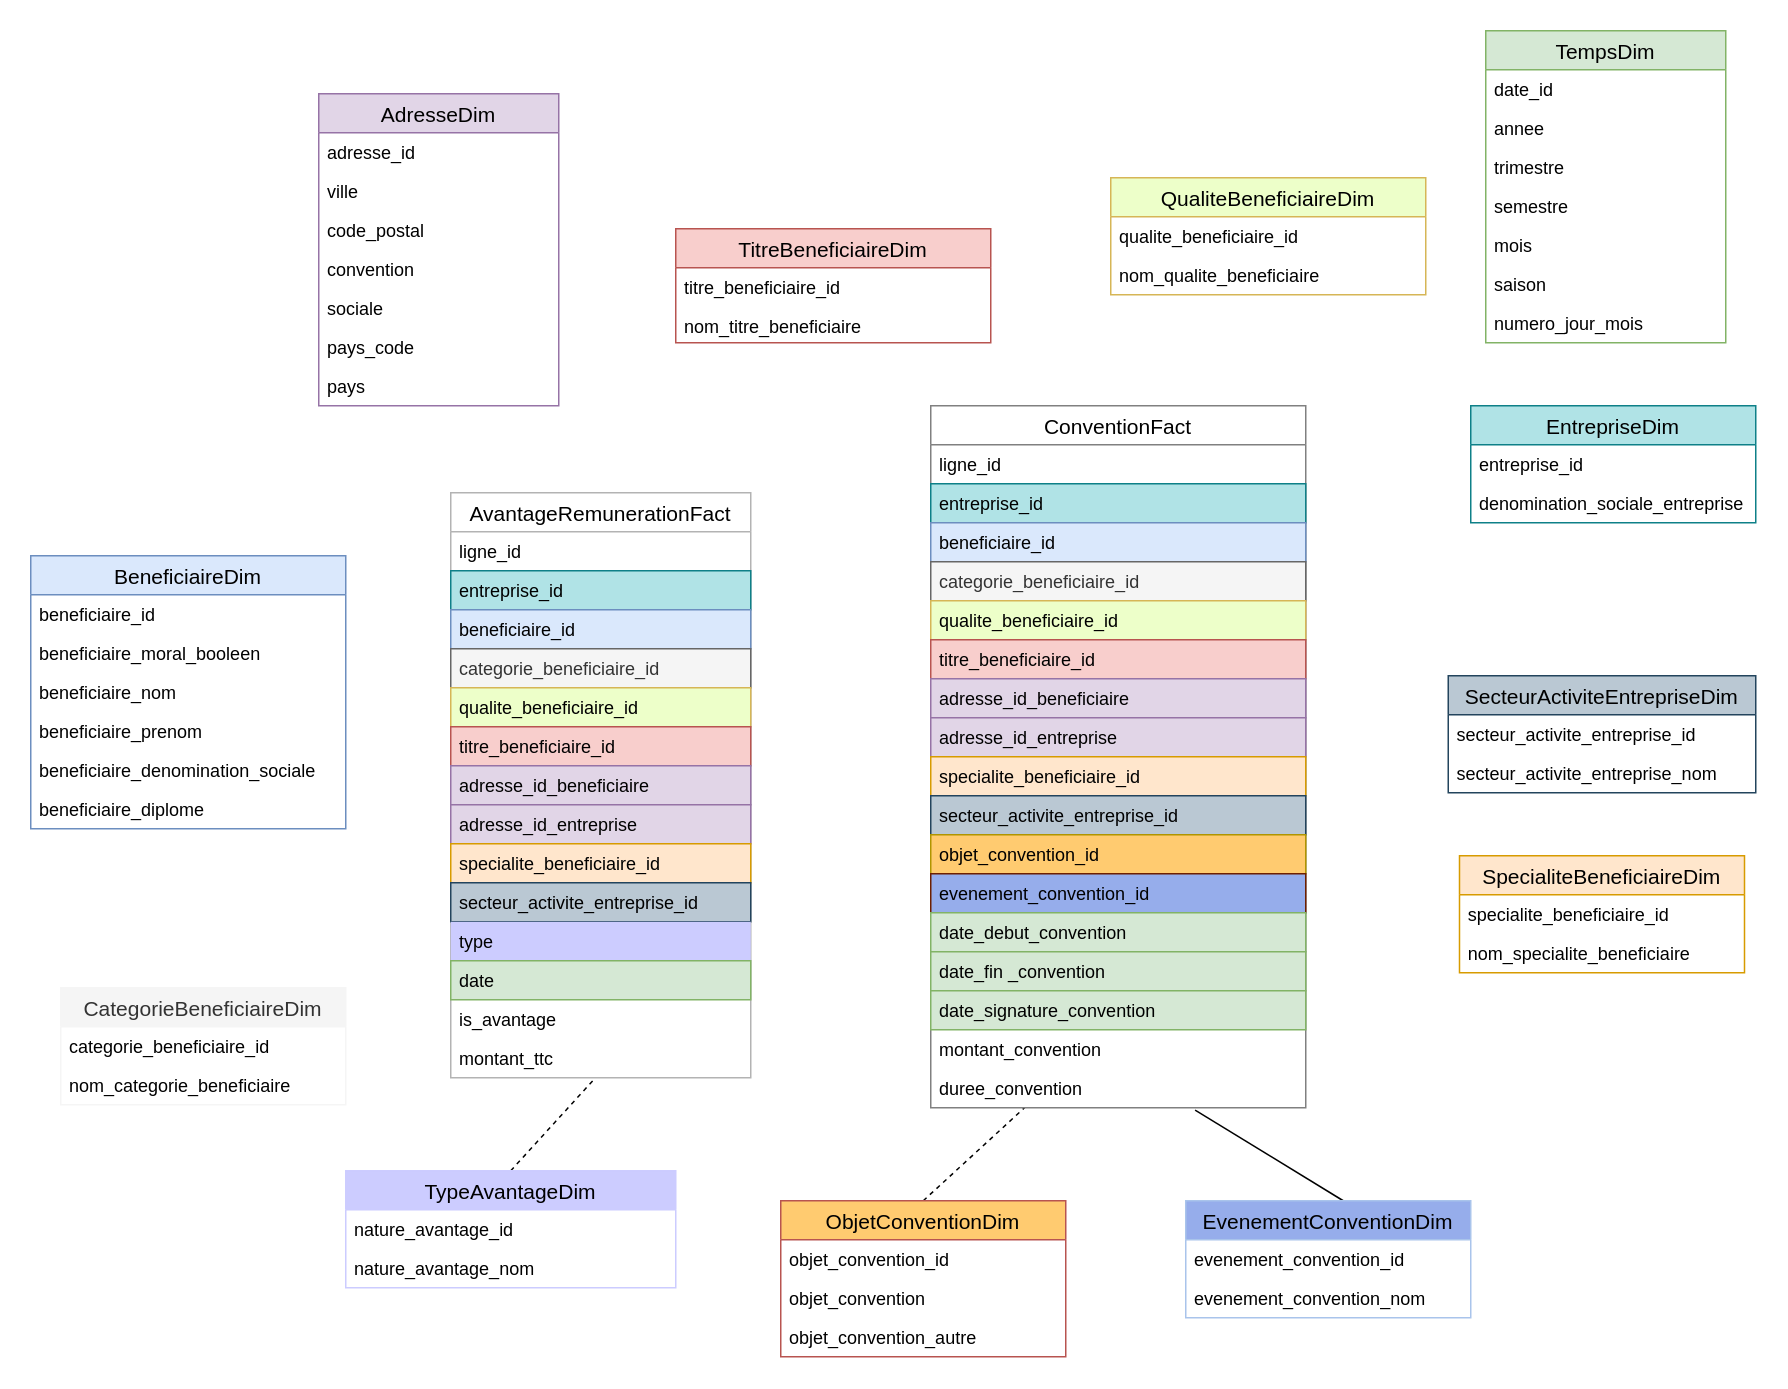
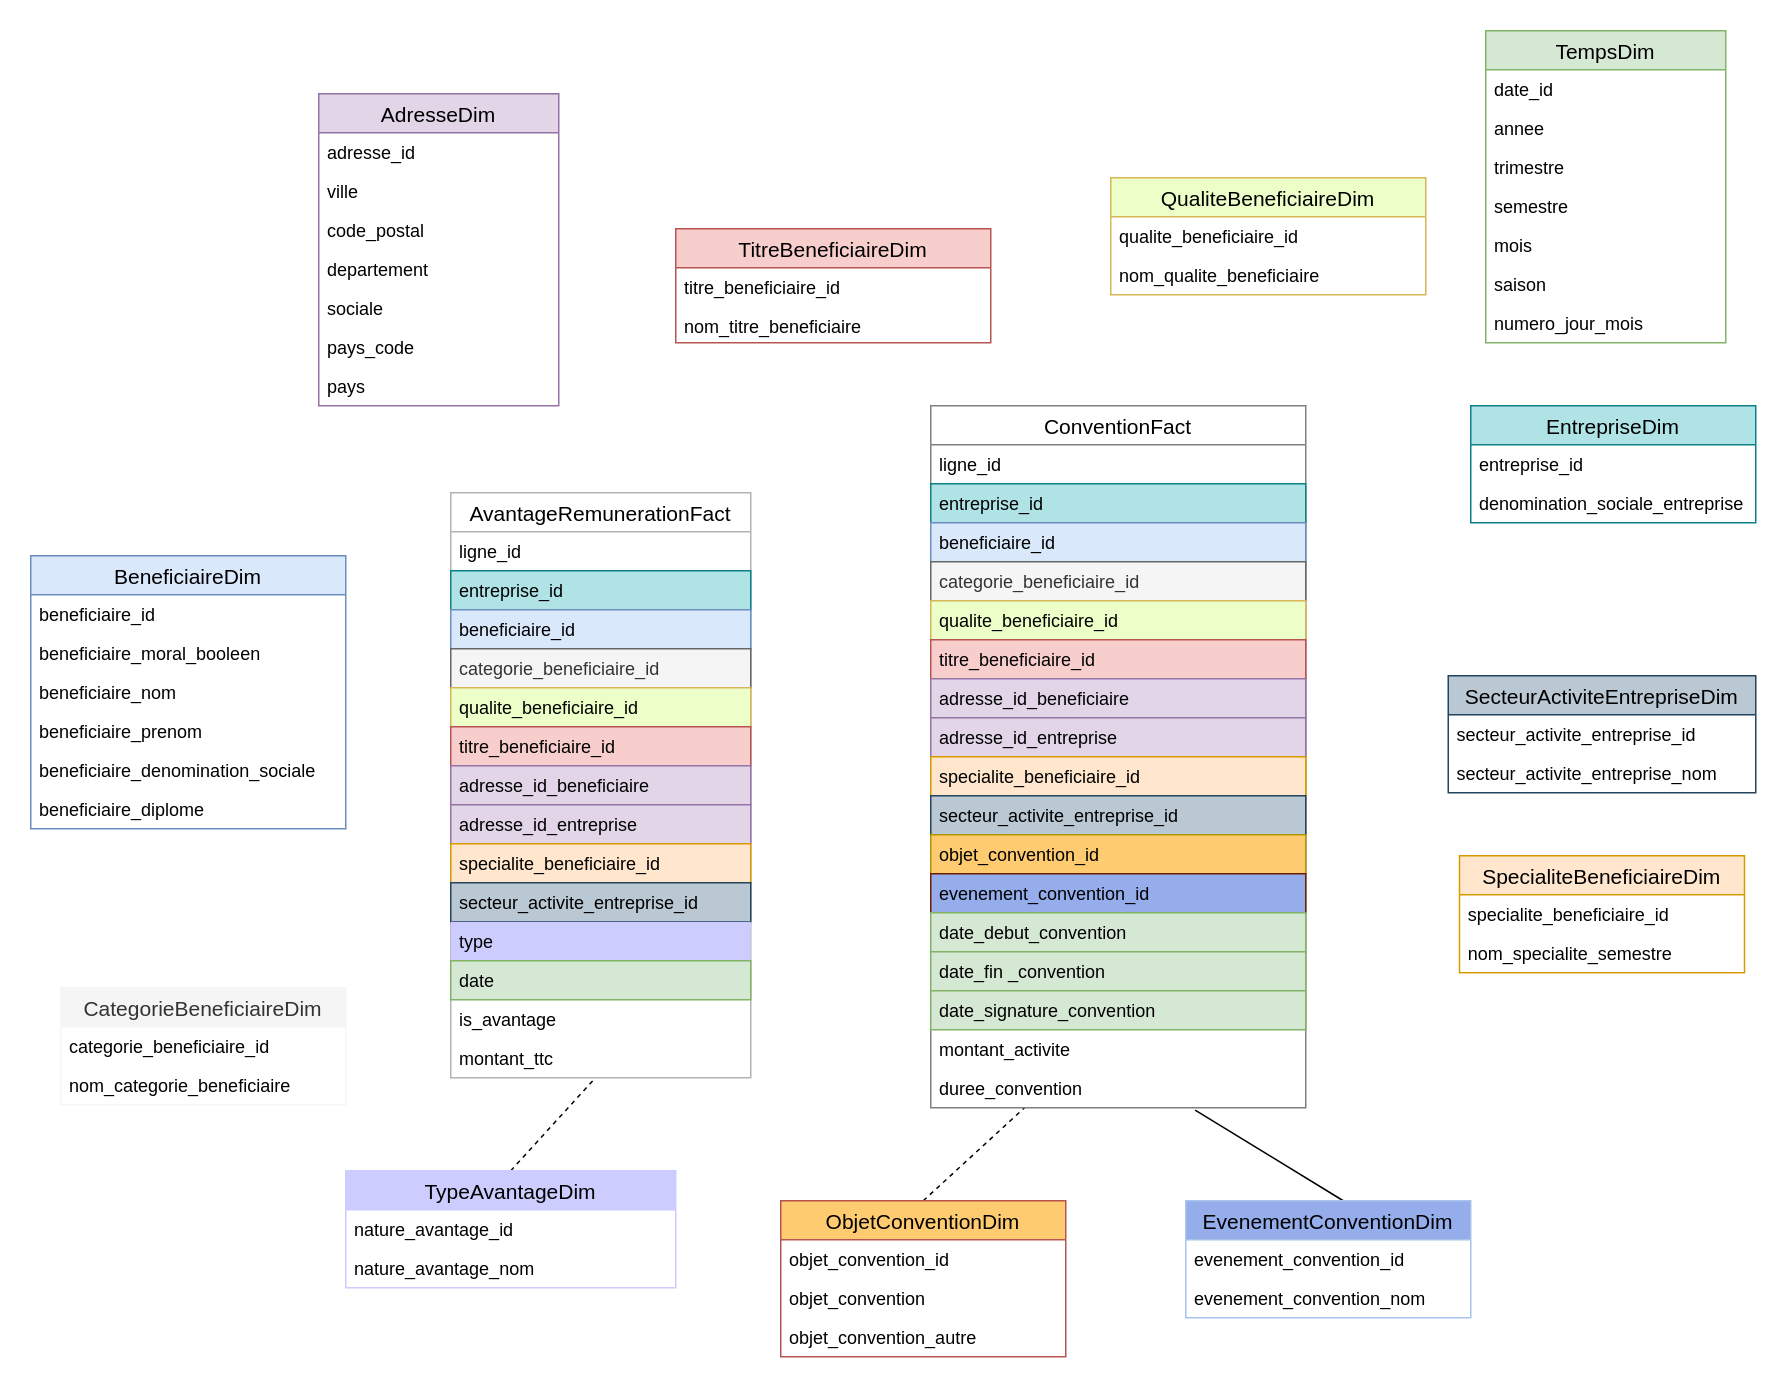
(375, 270) -> (382, 270)
(1590, 954) -> (1577, 954)
(1027, 1050) -> (1015, 1050)
